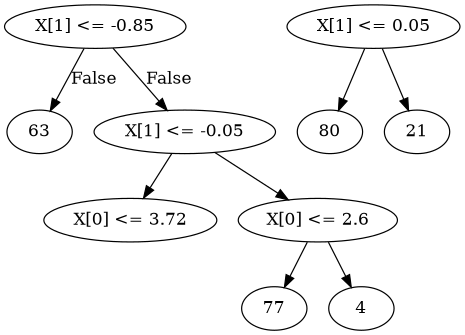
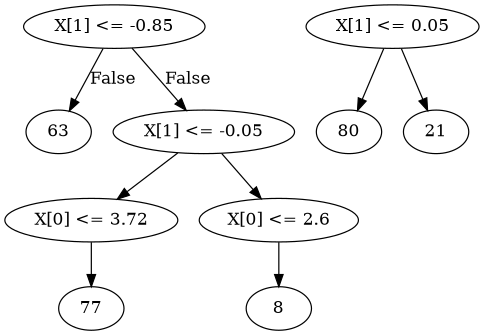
(299, 259) -> (91, 258)
(361, 308) -> (279, 308)
